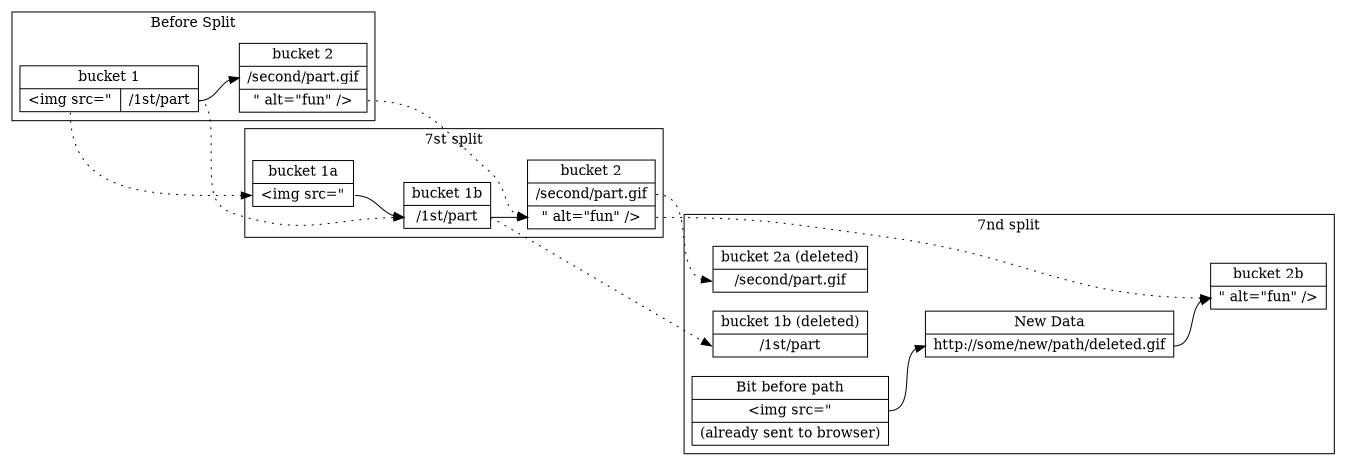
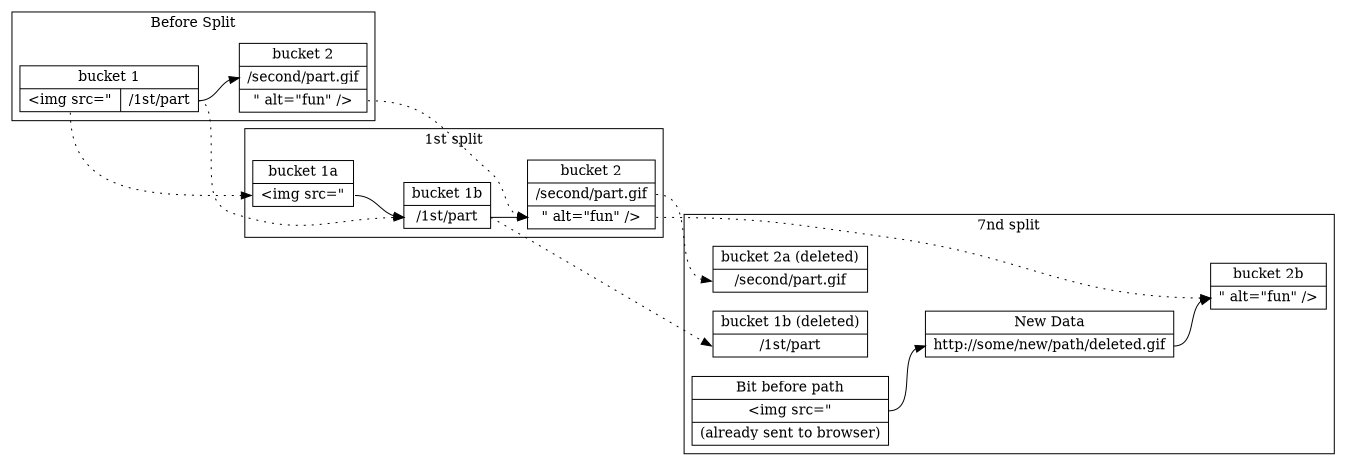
(454, 140) -> (454, 140)
